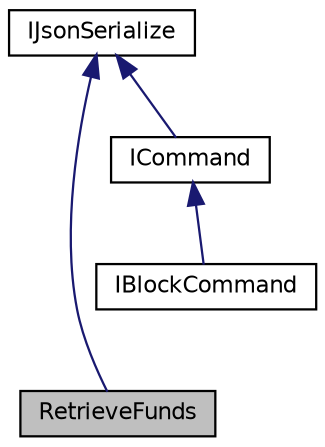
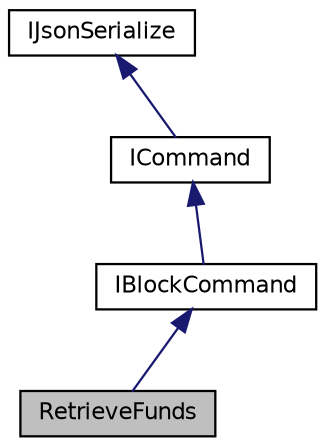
(71, 237) -> (155, 360)
